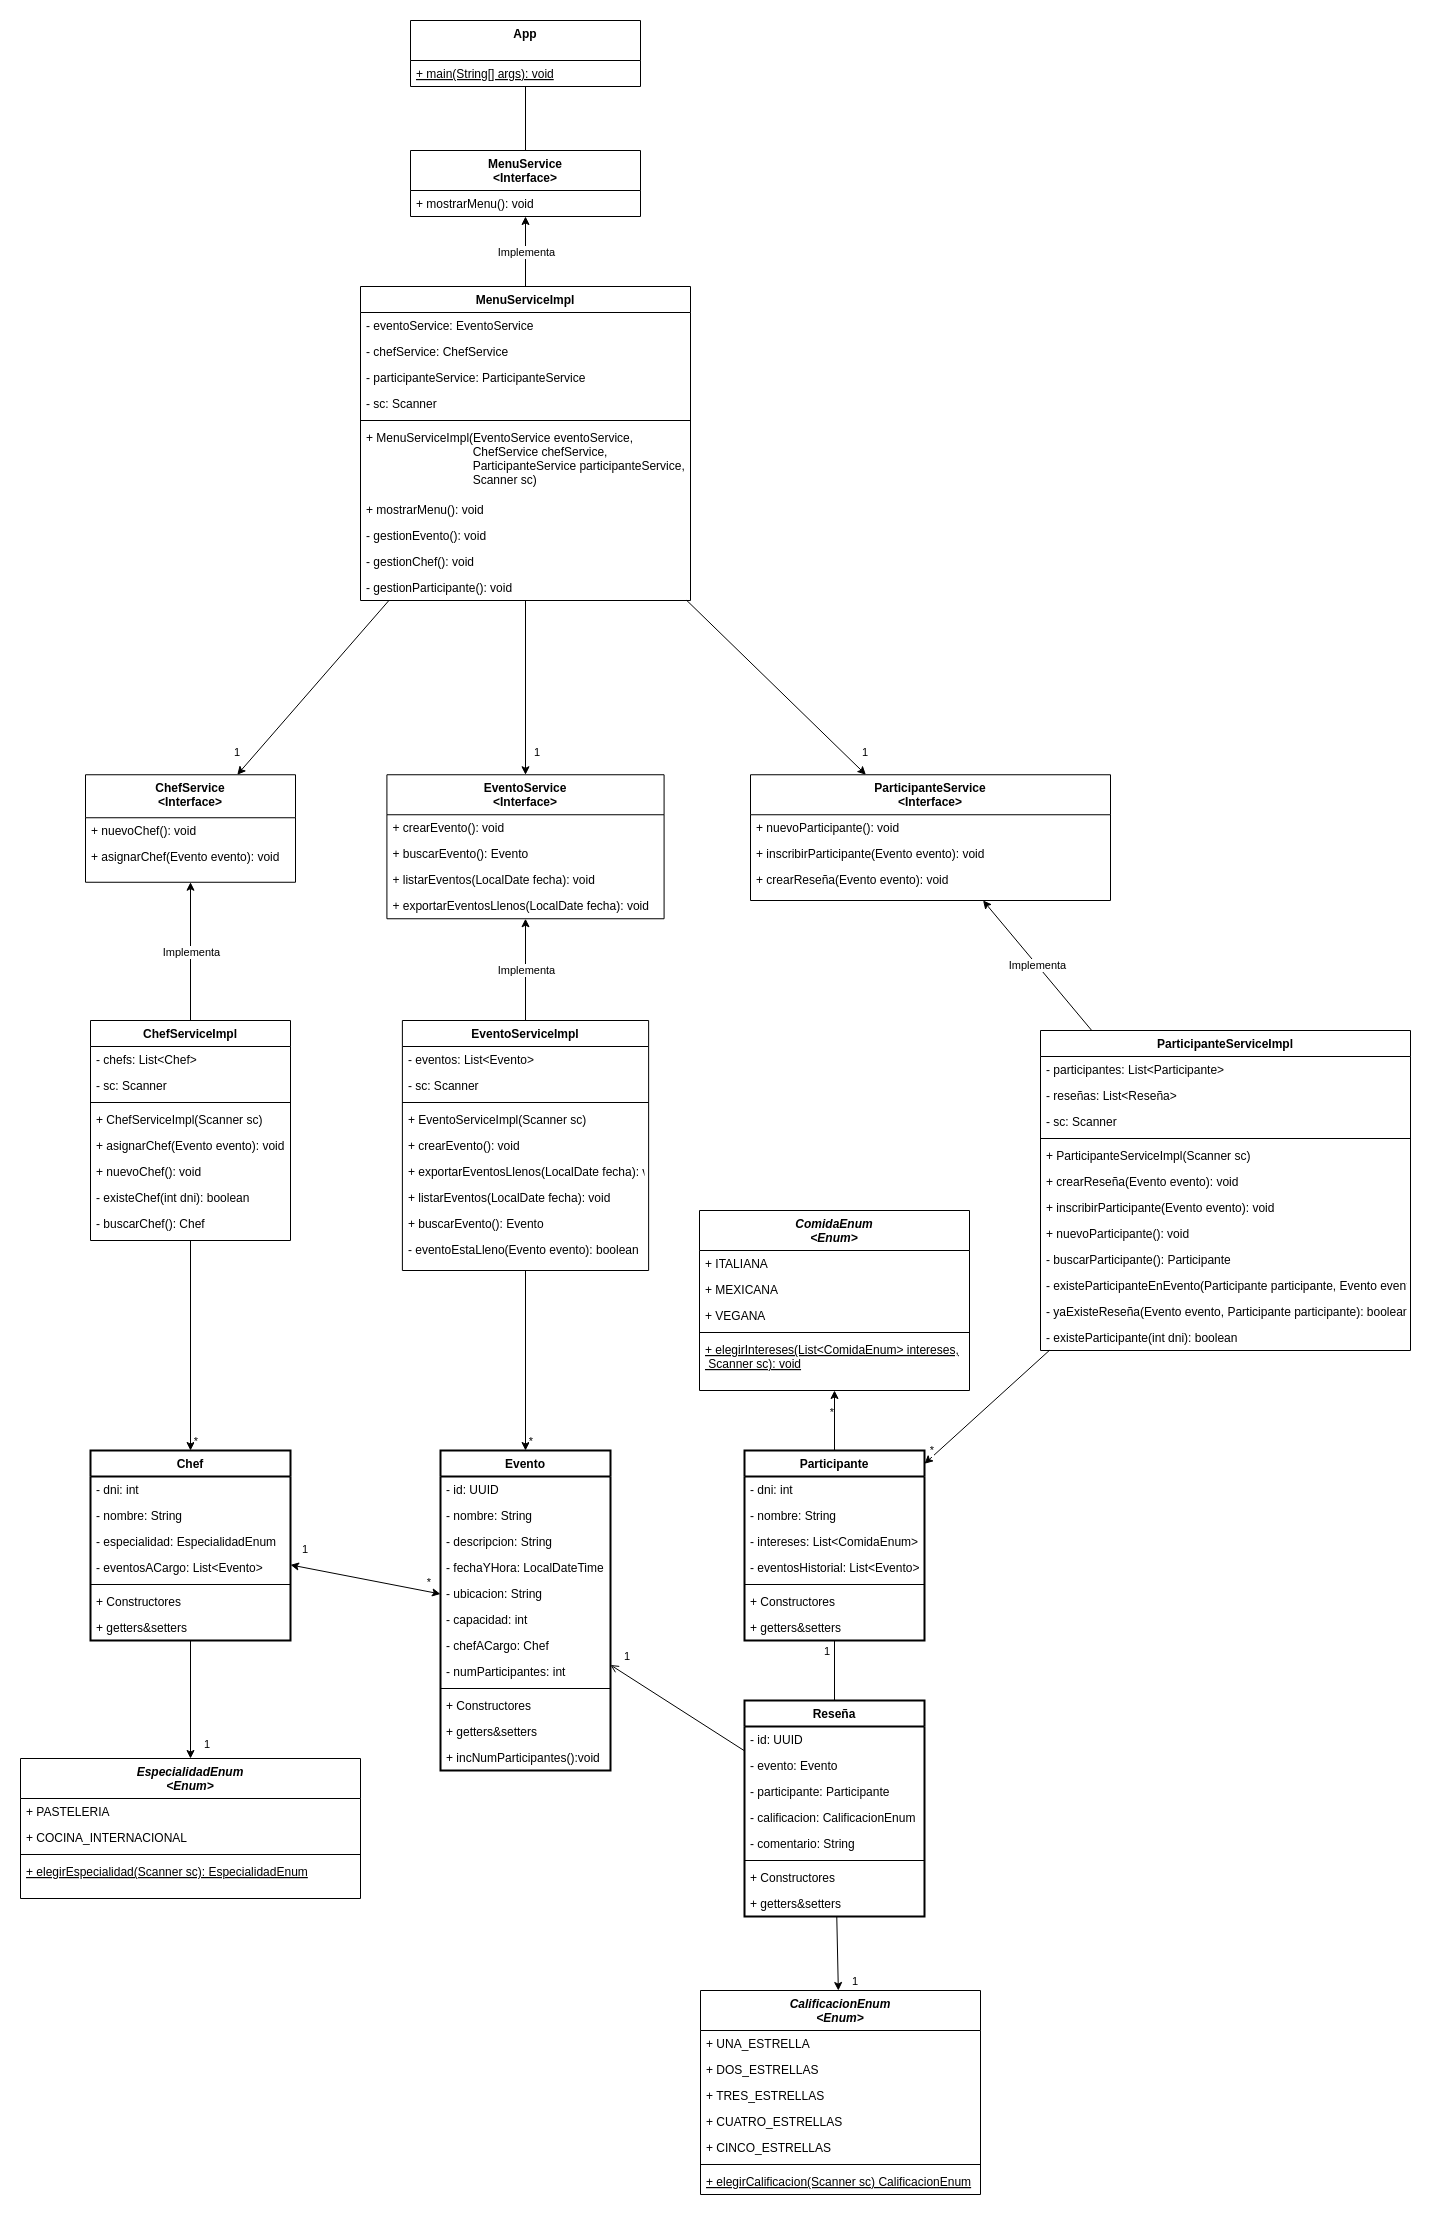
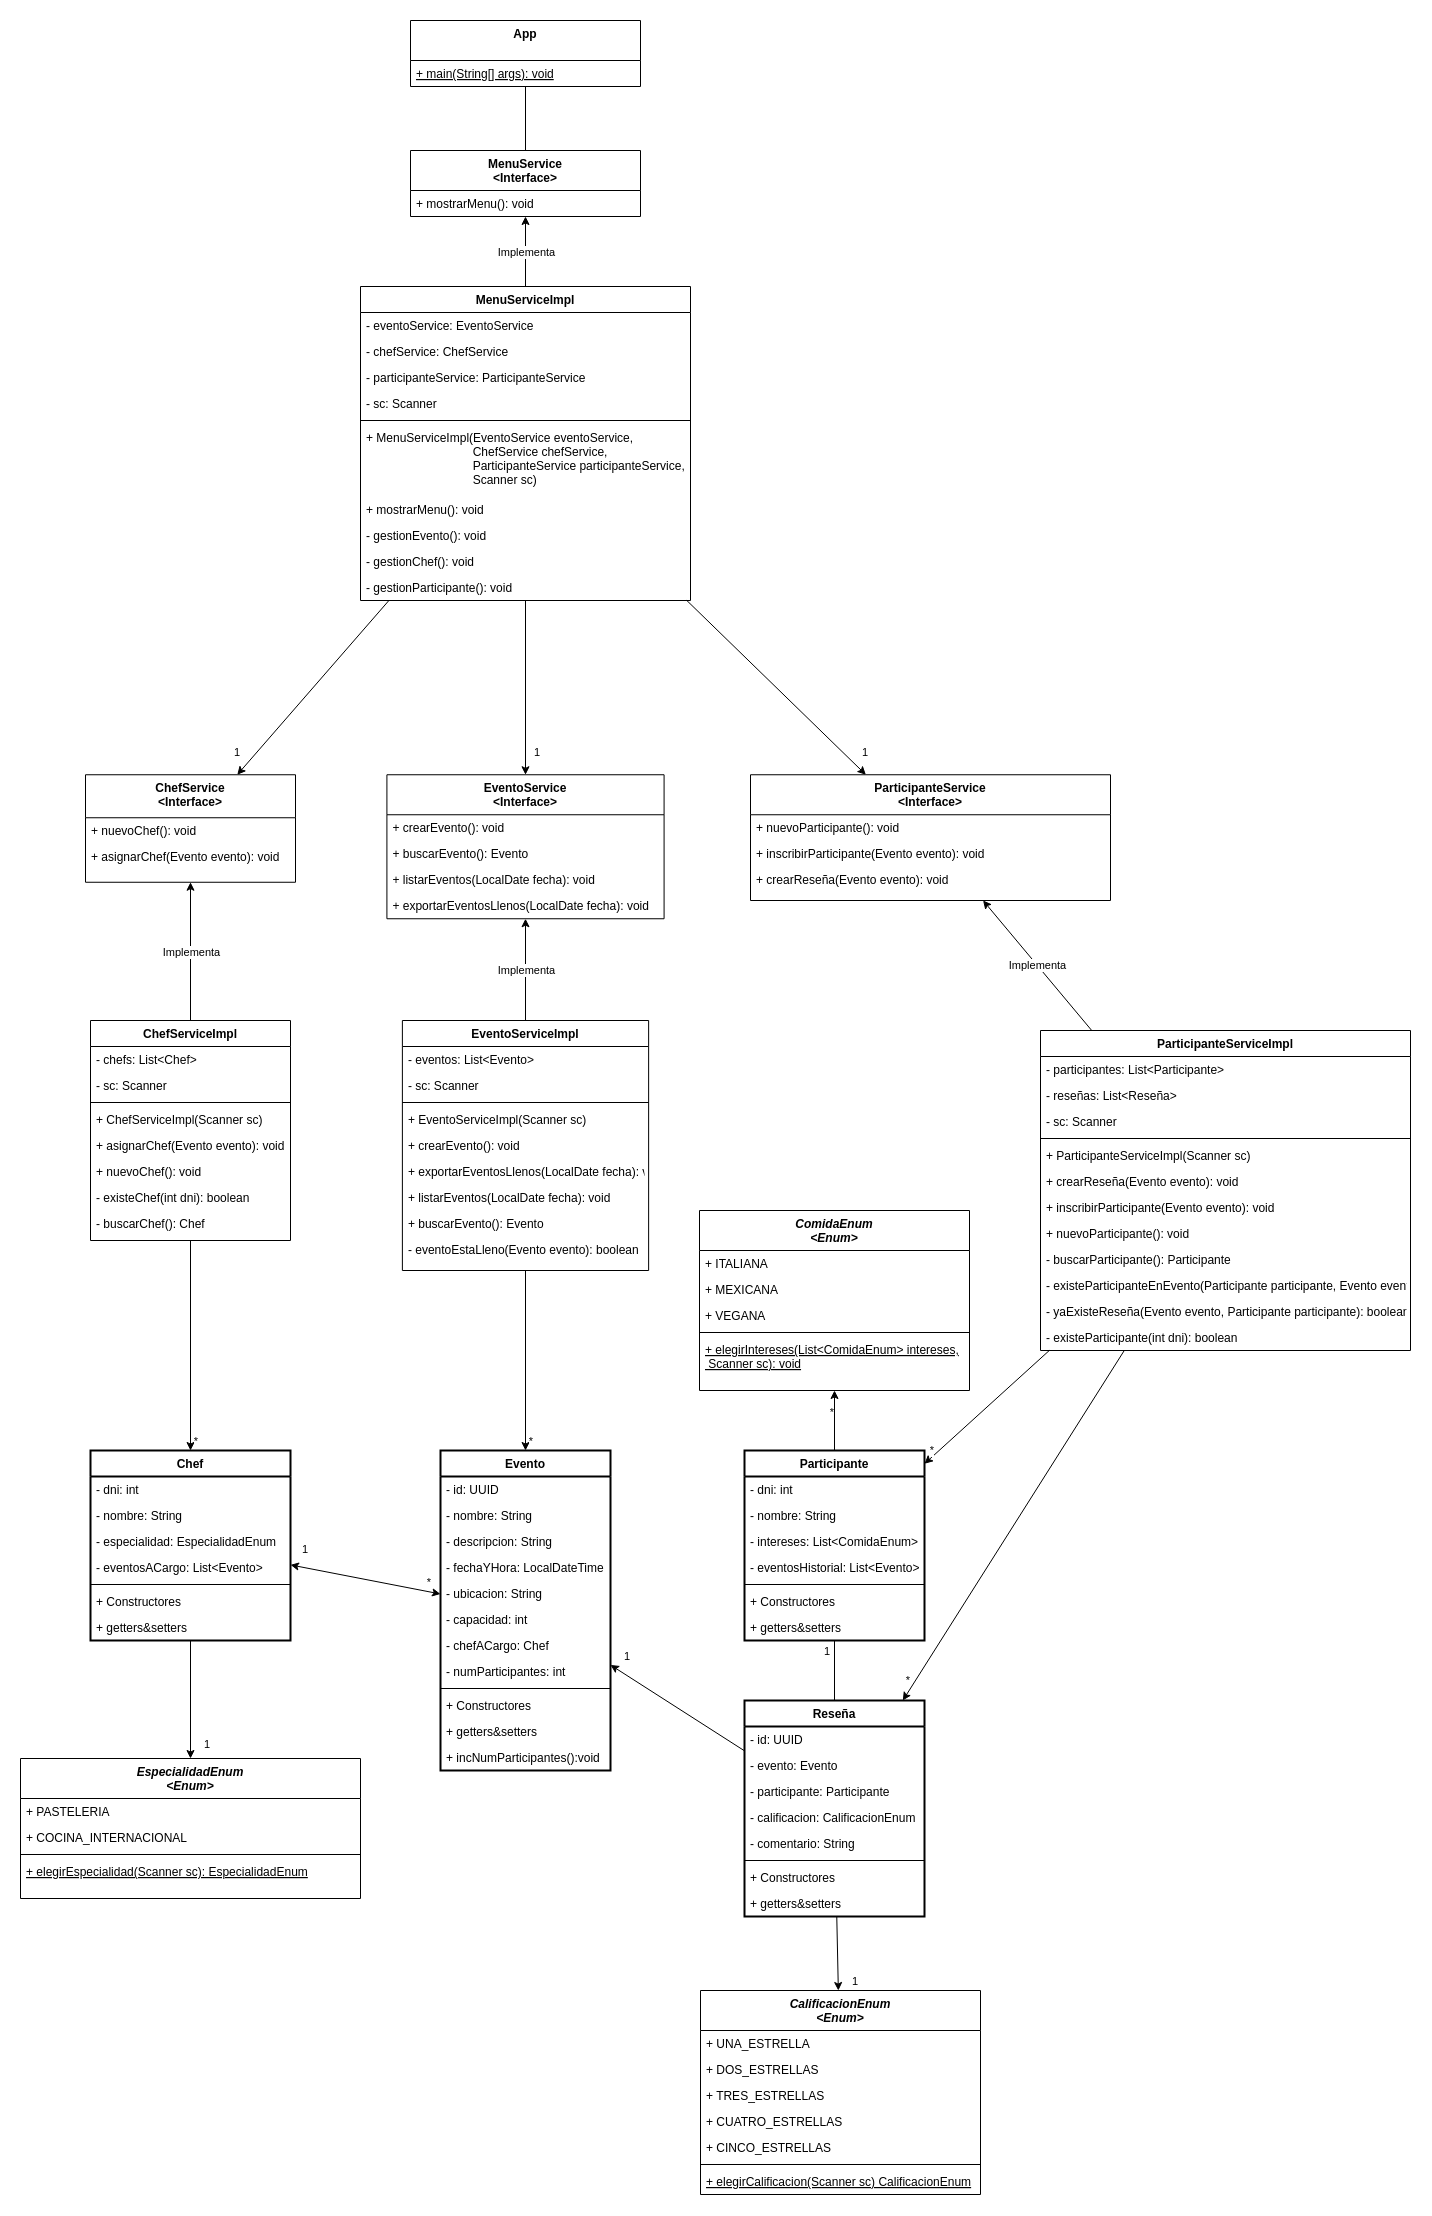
none -> (1015, 1523)
(615, 1668) -> (617, 1669)
